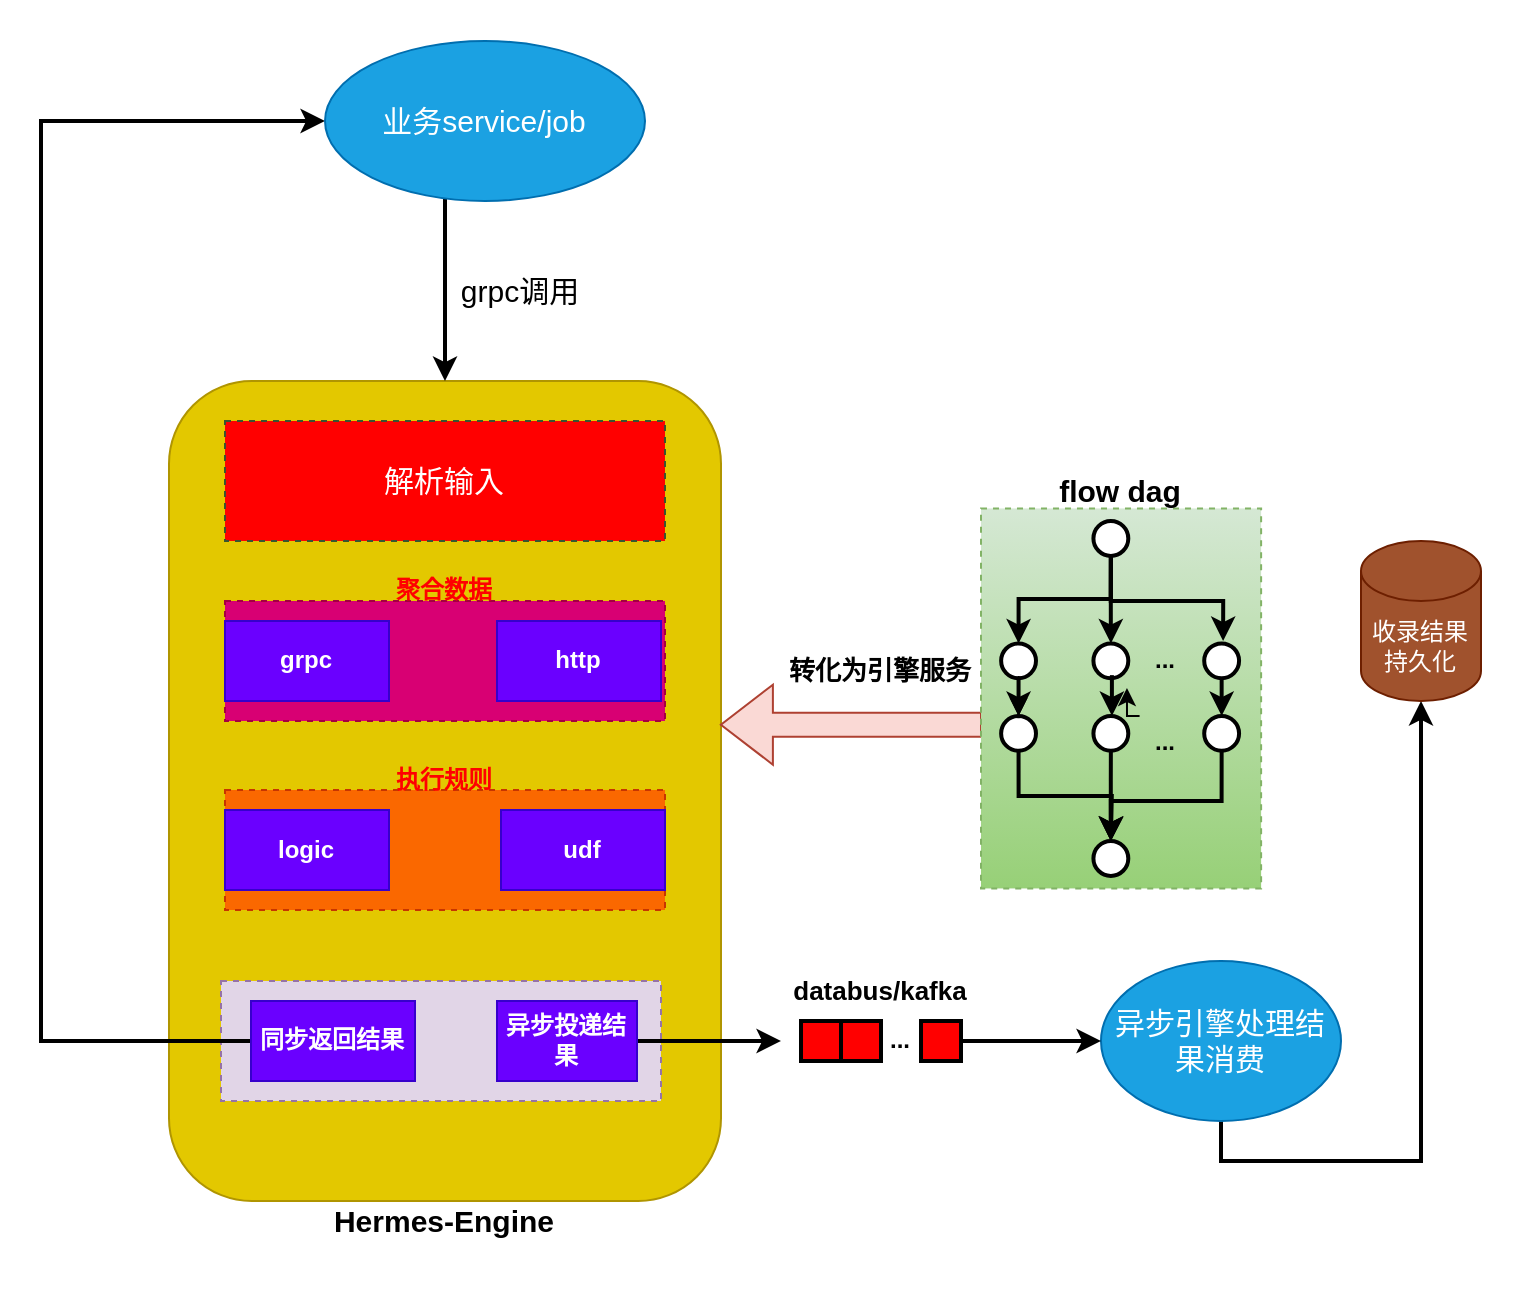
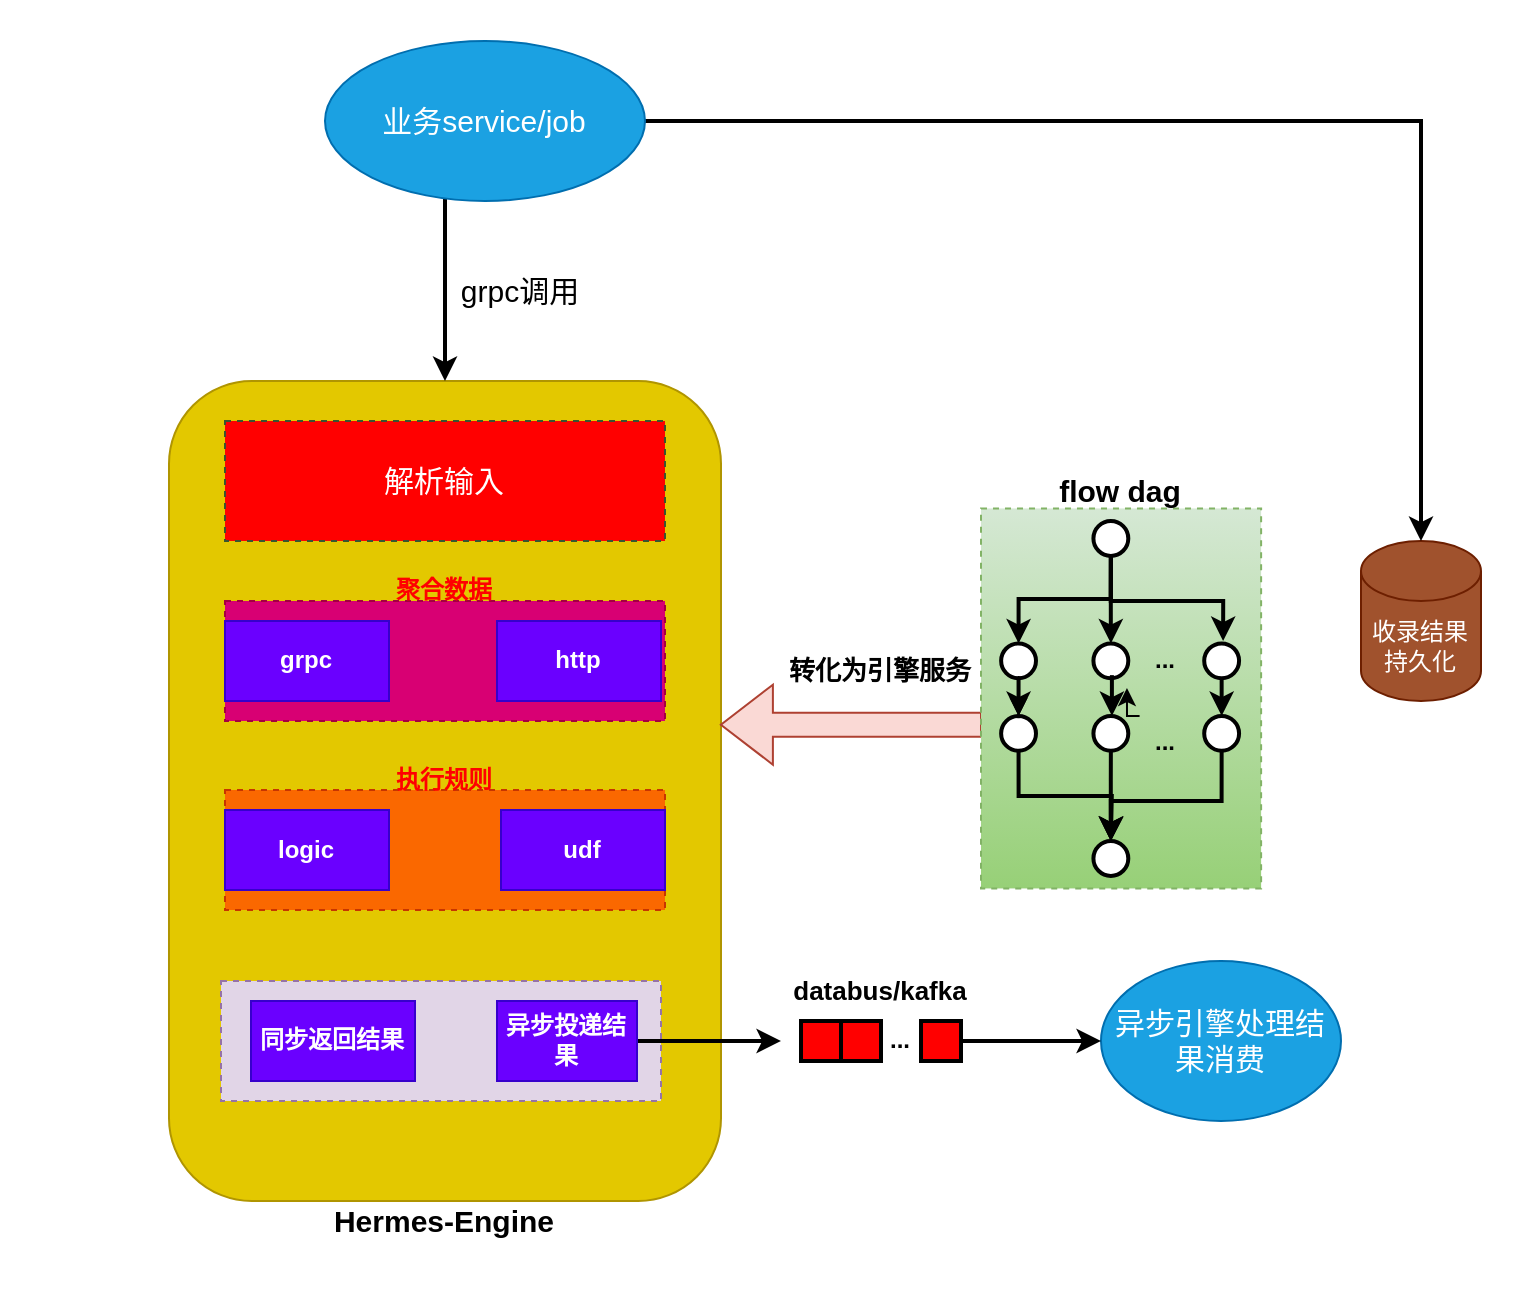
none -> (1234, 121)
(41, 553) -> none
(1421, 1060) -> none
